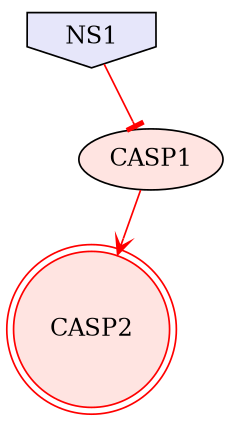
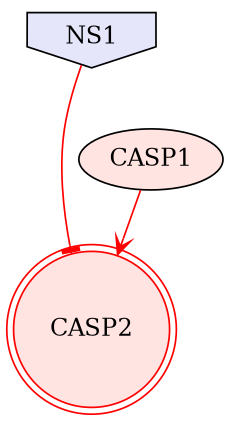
(118, 93) -> (62, 154)
